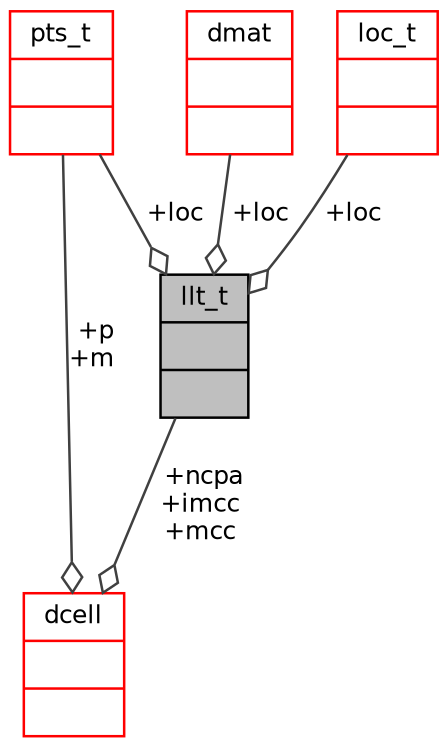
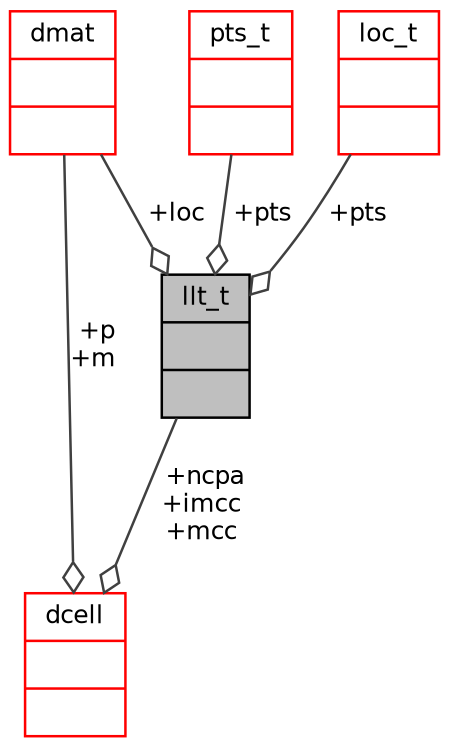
(172, 214) -> (260, 214)
(350, 214) -> (355, 214)
(67, 358) -> (69, 358)
